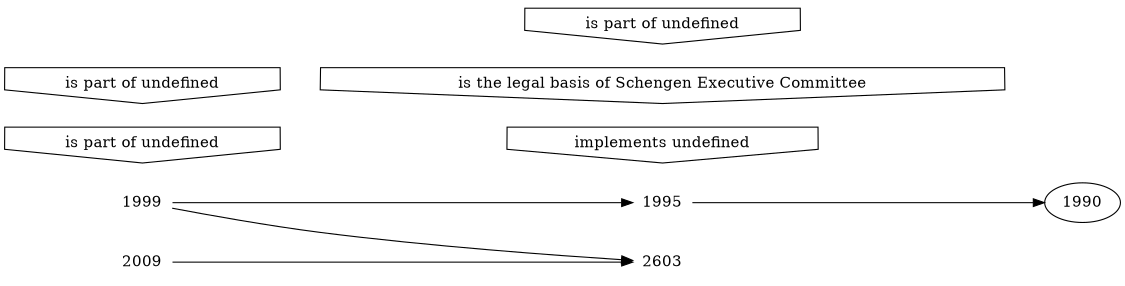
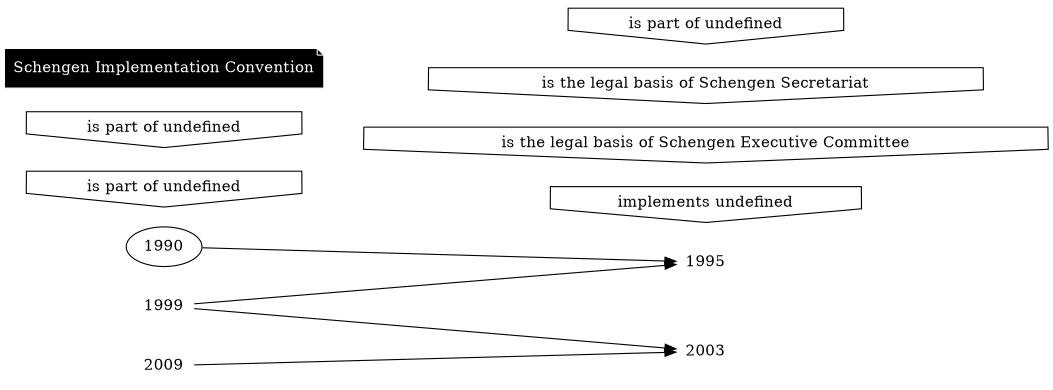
none -> (164, 68)
none -> (706, 84)
(863, 203) -> (434, 254)
(663, 262) -> (706, 351)
